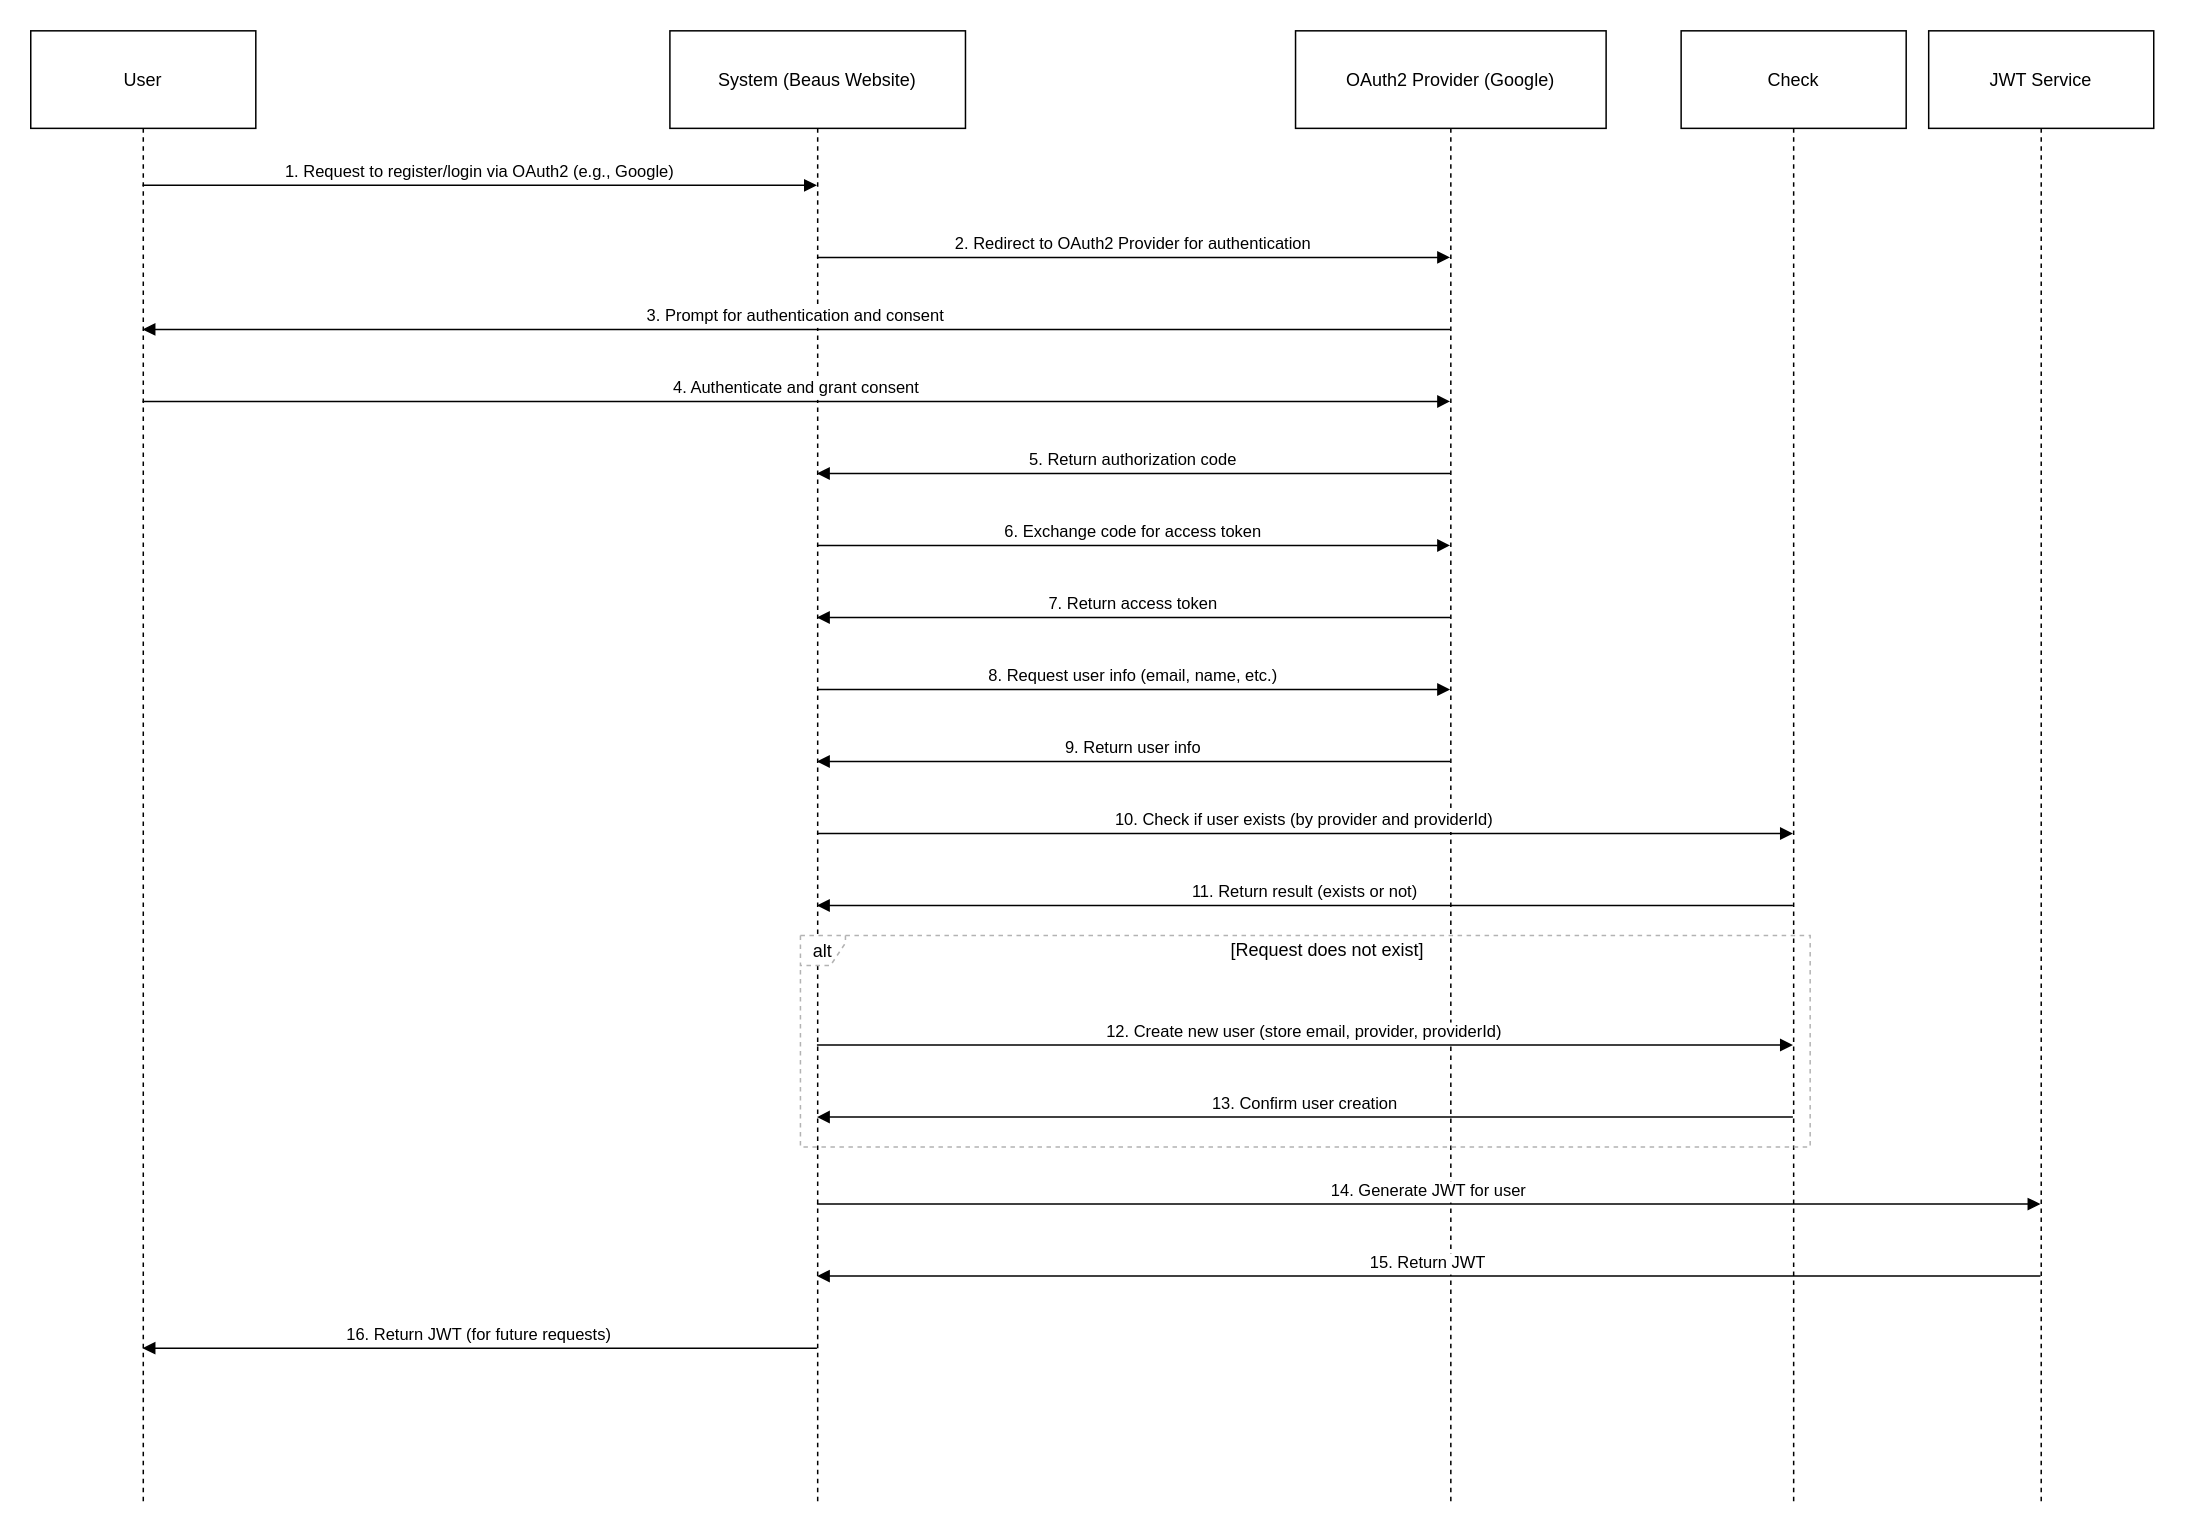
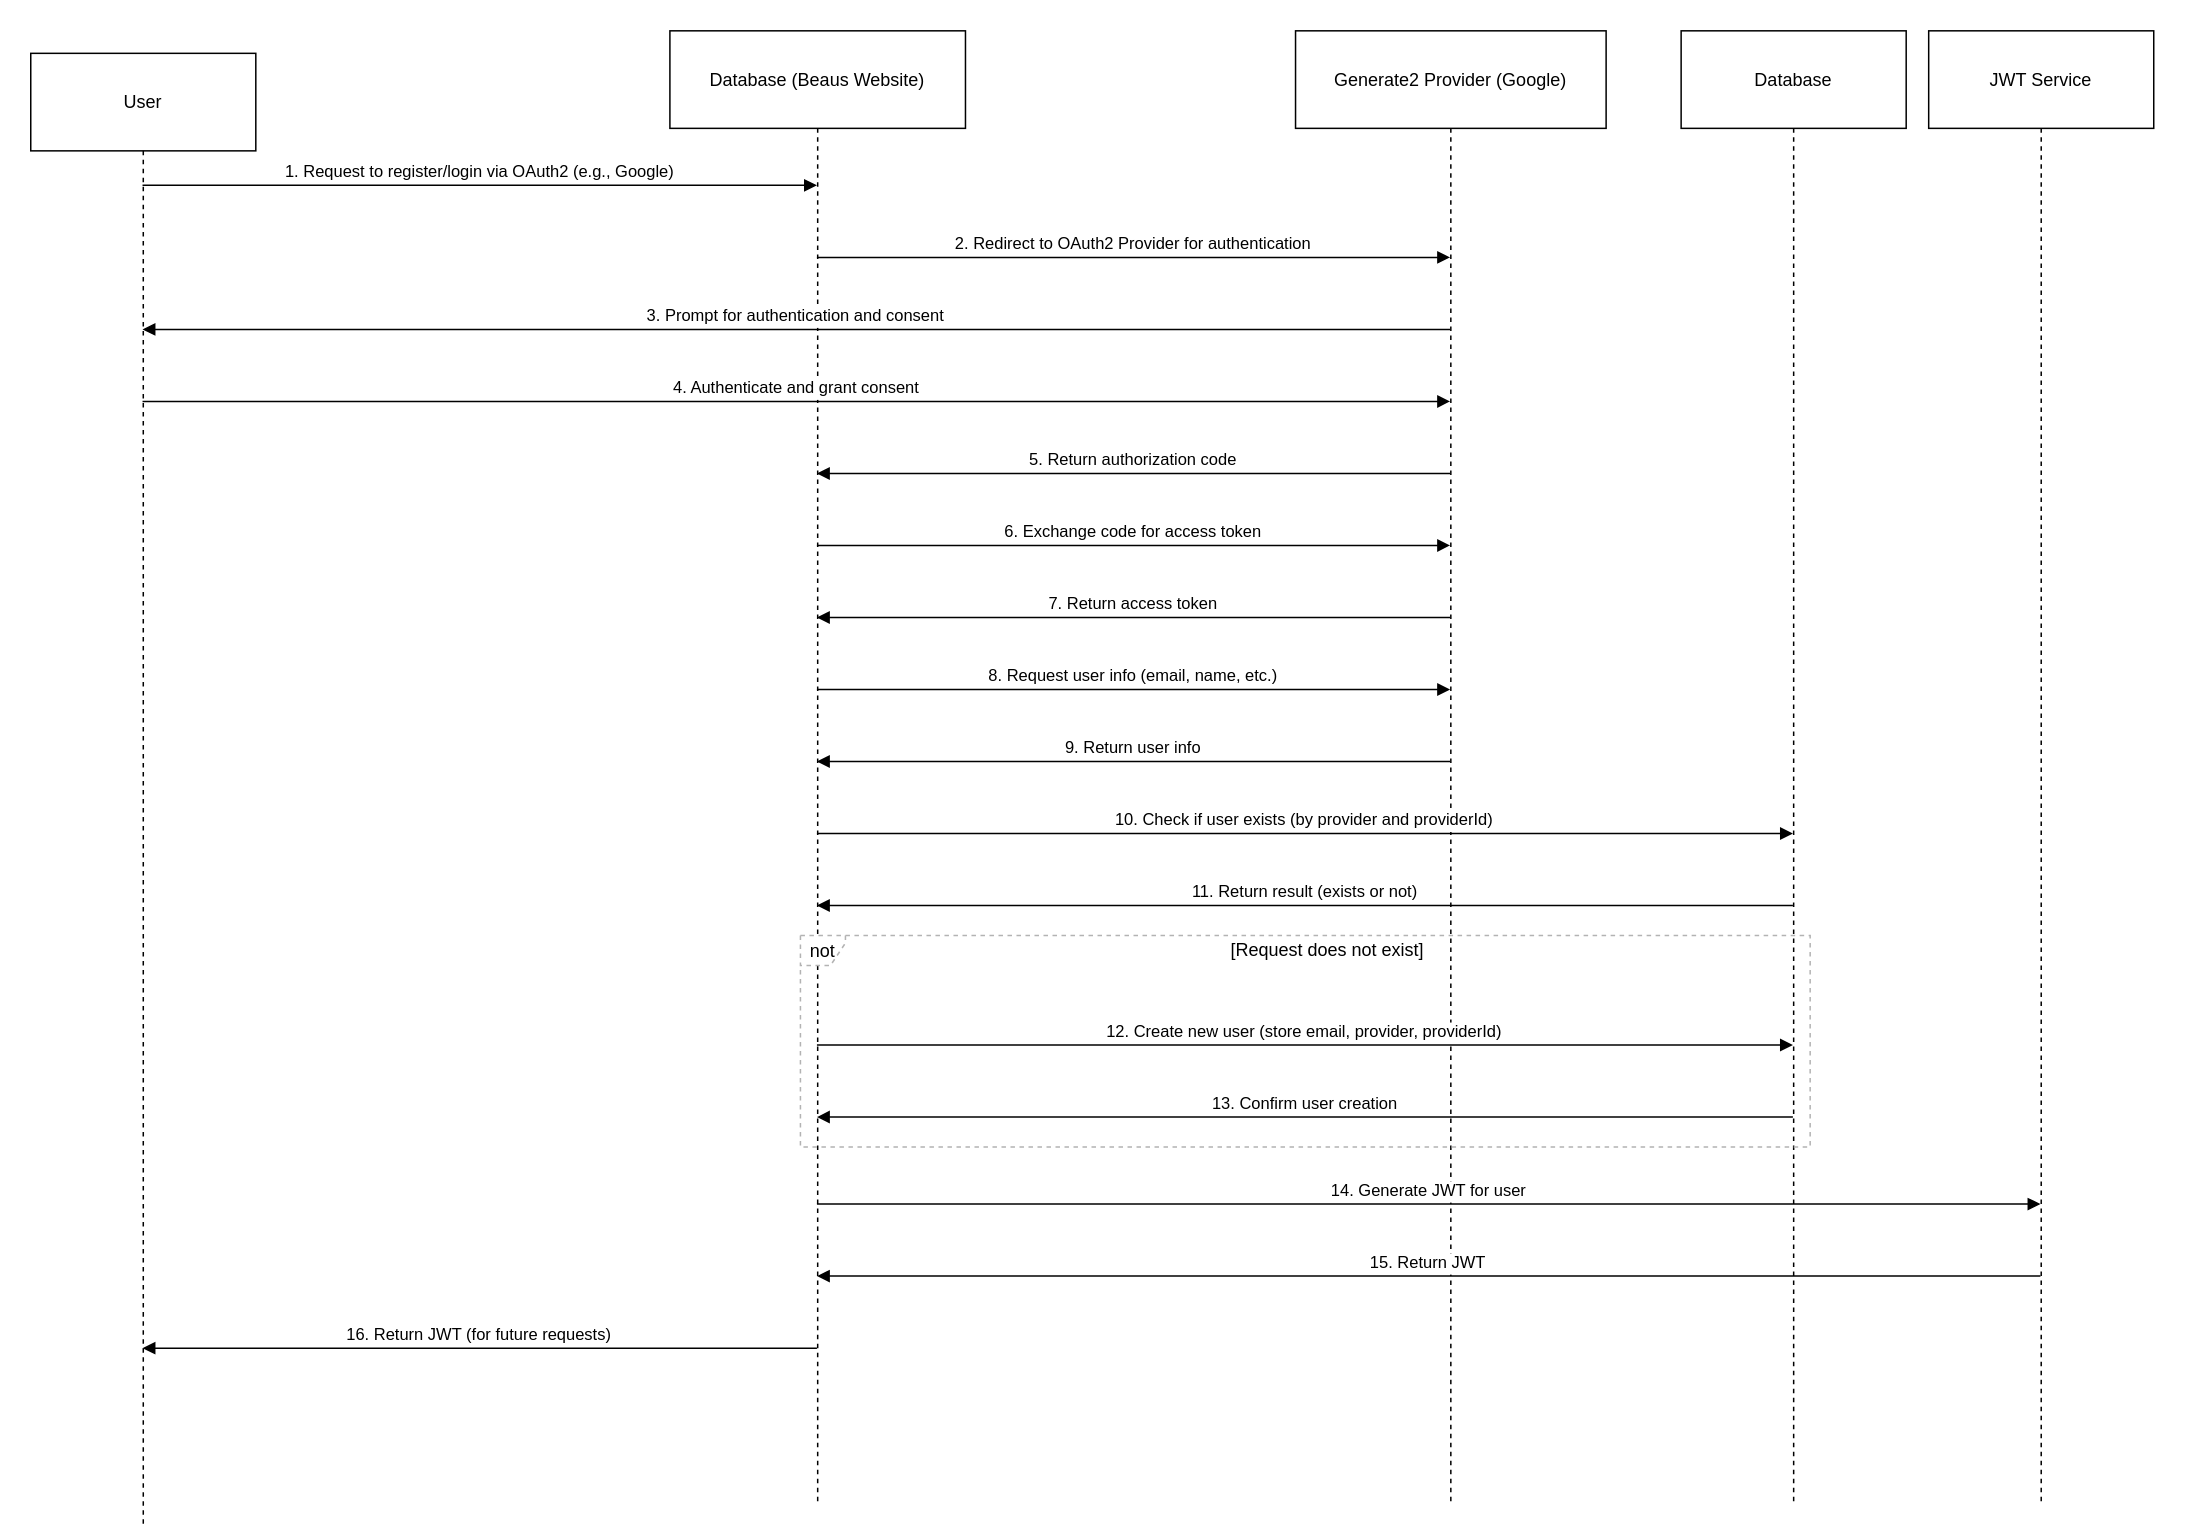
(818, 80) -> (818, 80)
(1451, 80) -> (1451, 80)
(1793, 80) -> (1793, 80)
(143, 768) -> (143, 791)
(822, 951) -> (822, 951)
